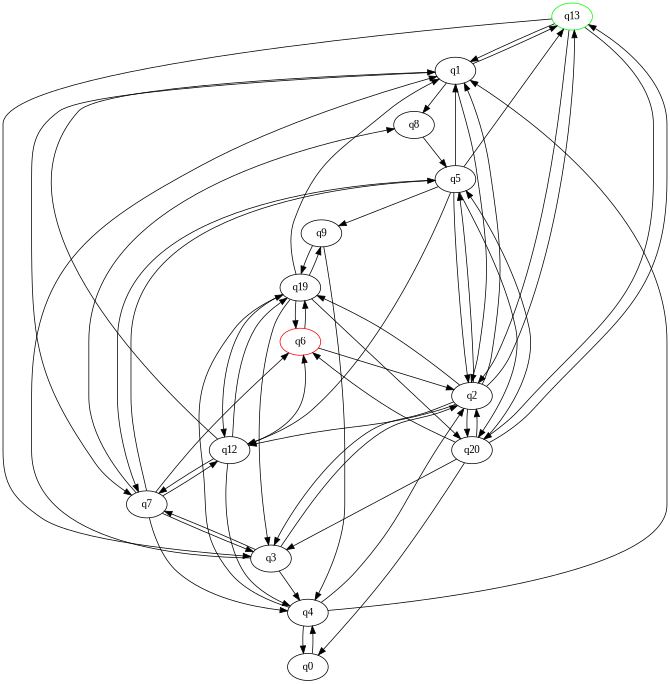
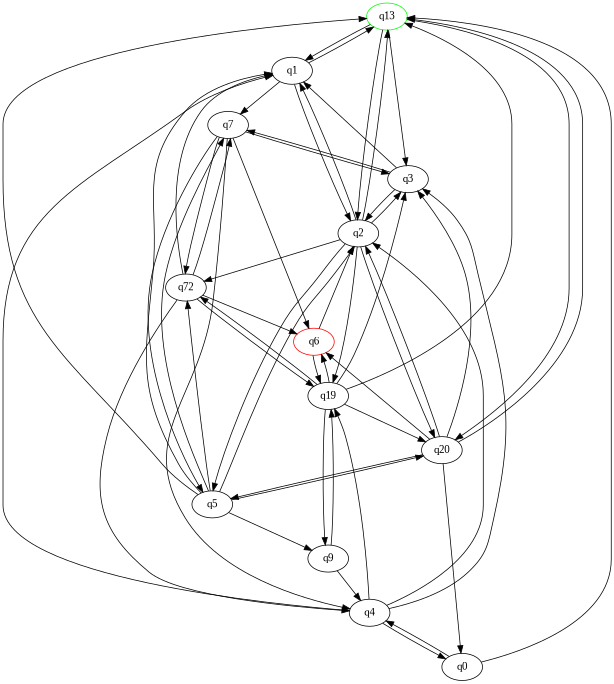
(414, 125) -> none
(331, 158) -> (512, 225)
none -> (611, 308)
(230, 450) -> (186, 288)
(287, 583) -> (506, 421)
